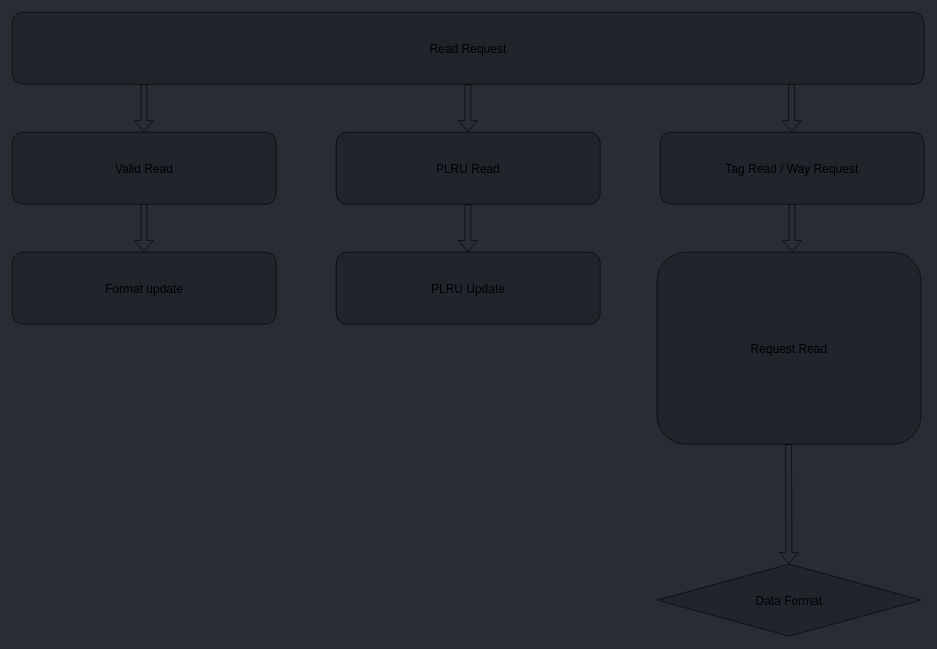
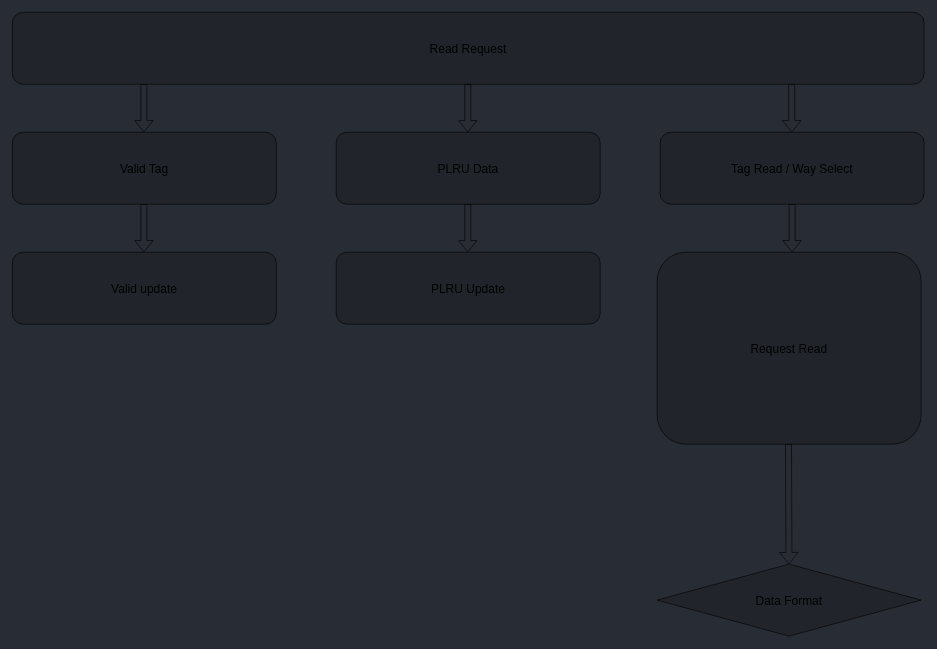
(144, 168) -> (144, 168)
(468, 168) -> (468, 168)
(792, 168) -> (792, 168)
(144, 288) -> (144, 288)
